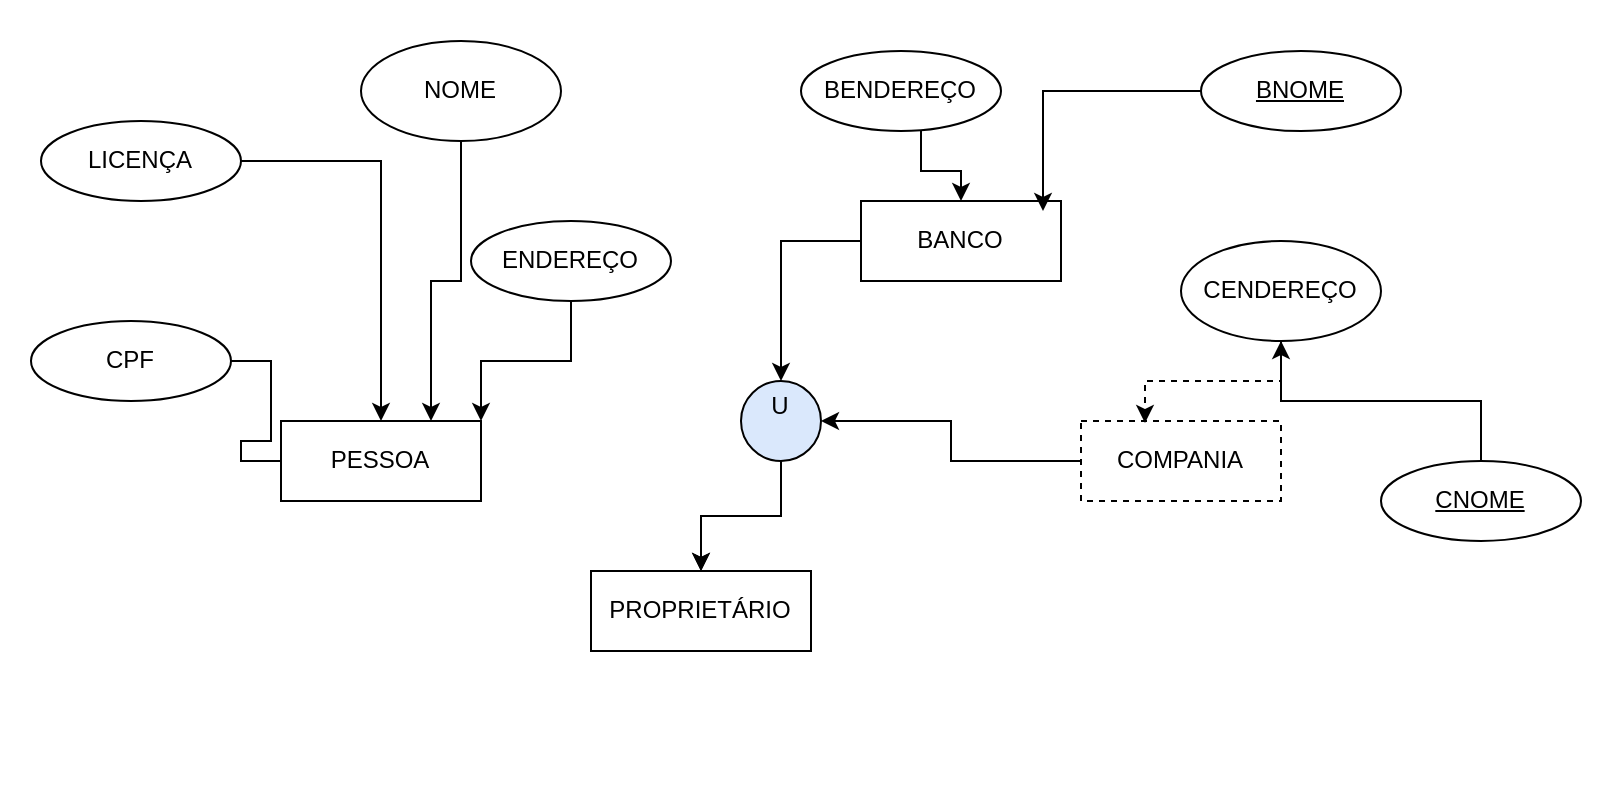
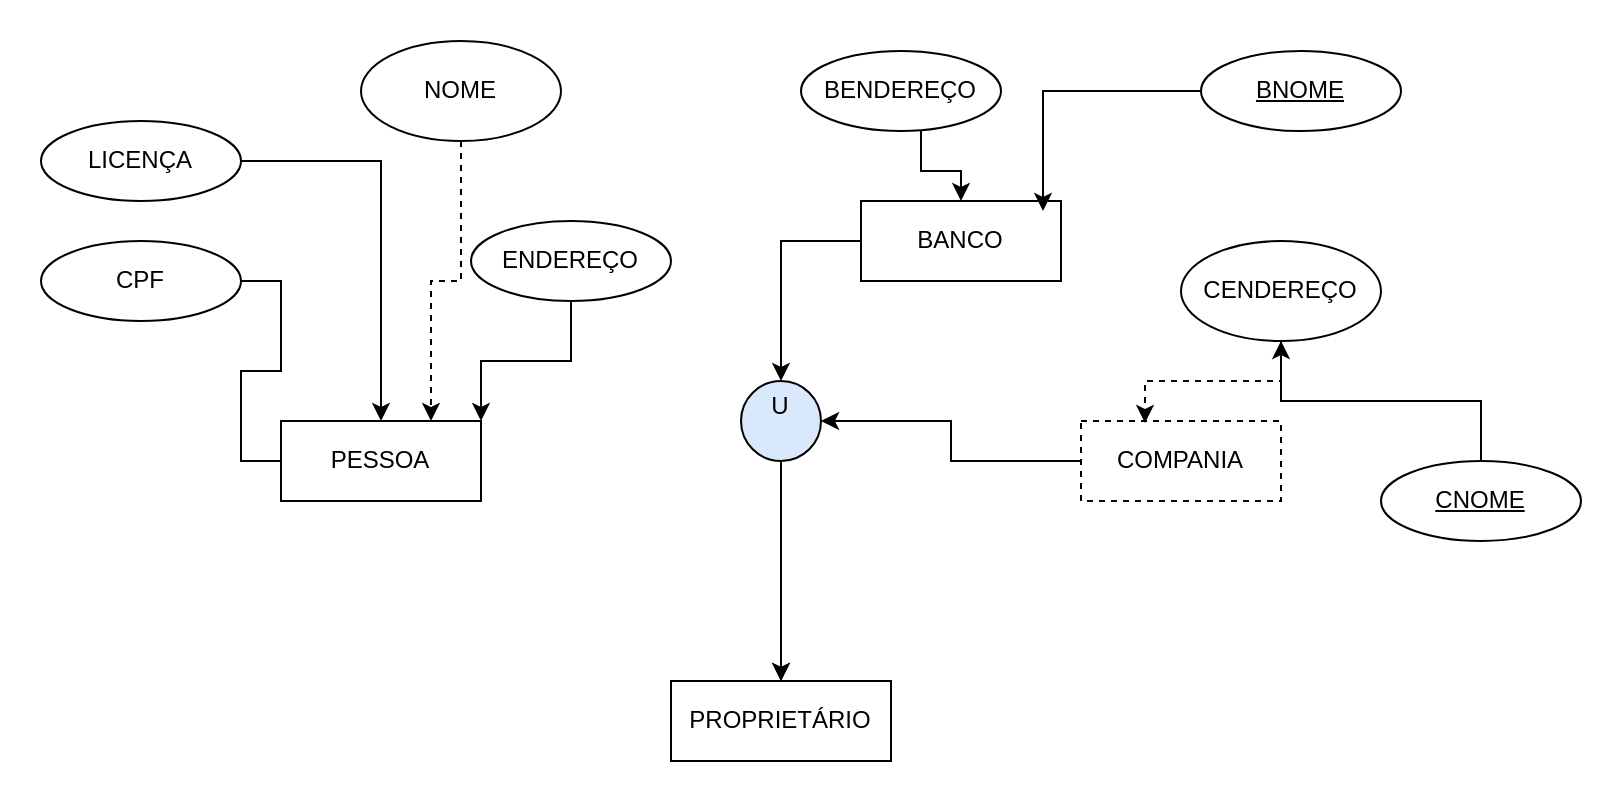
(451, 281) -> (451, 281)
(131, 361) -> (141, 281)
(701, 611) -> (781, 721)
